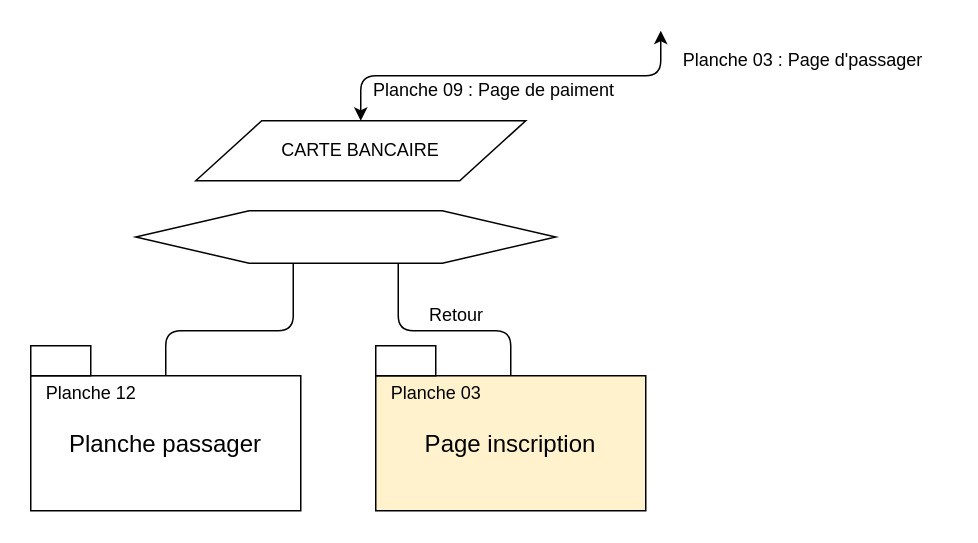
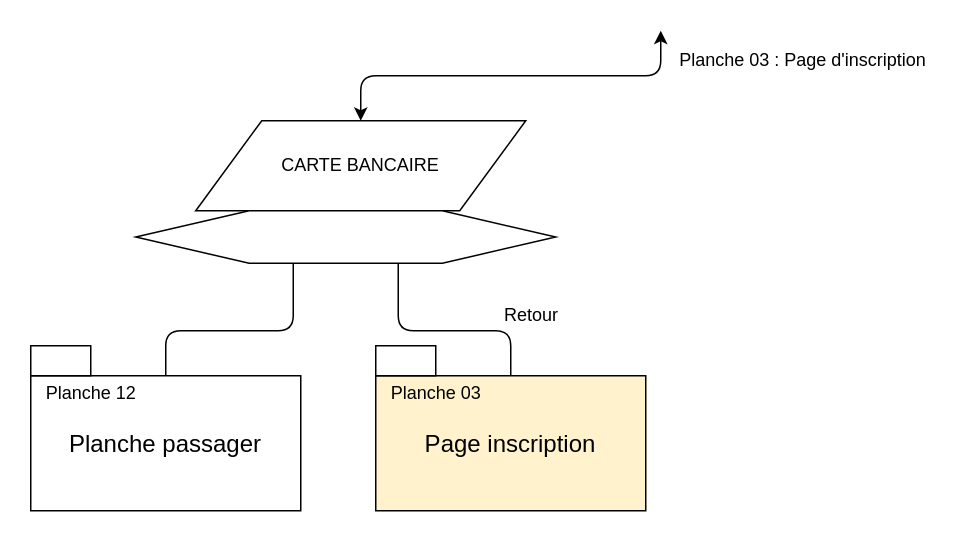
(803, 61) -> (803, 61)
(494, 91) -> none
(361, 151) -> (361, 166)
(457, 316) -> (532, 316)
